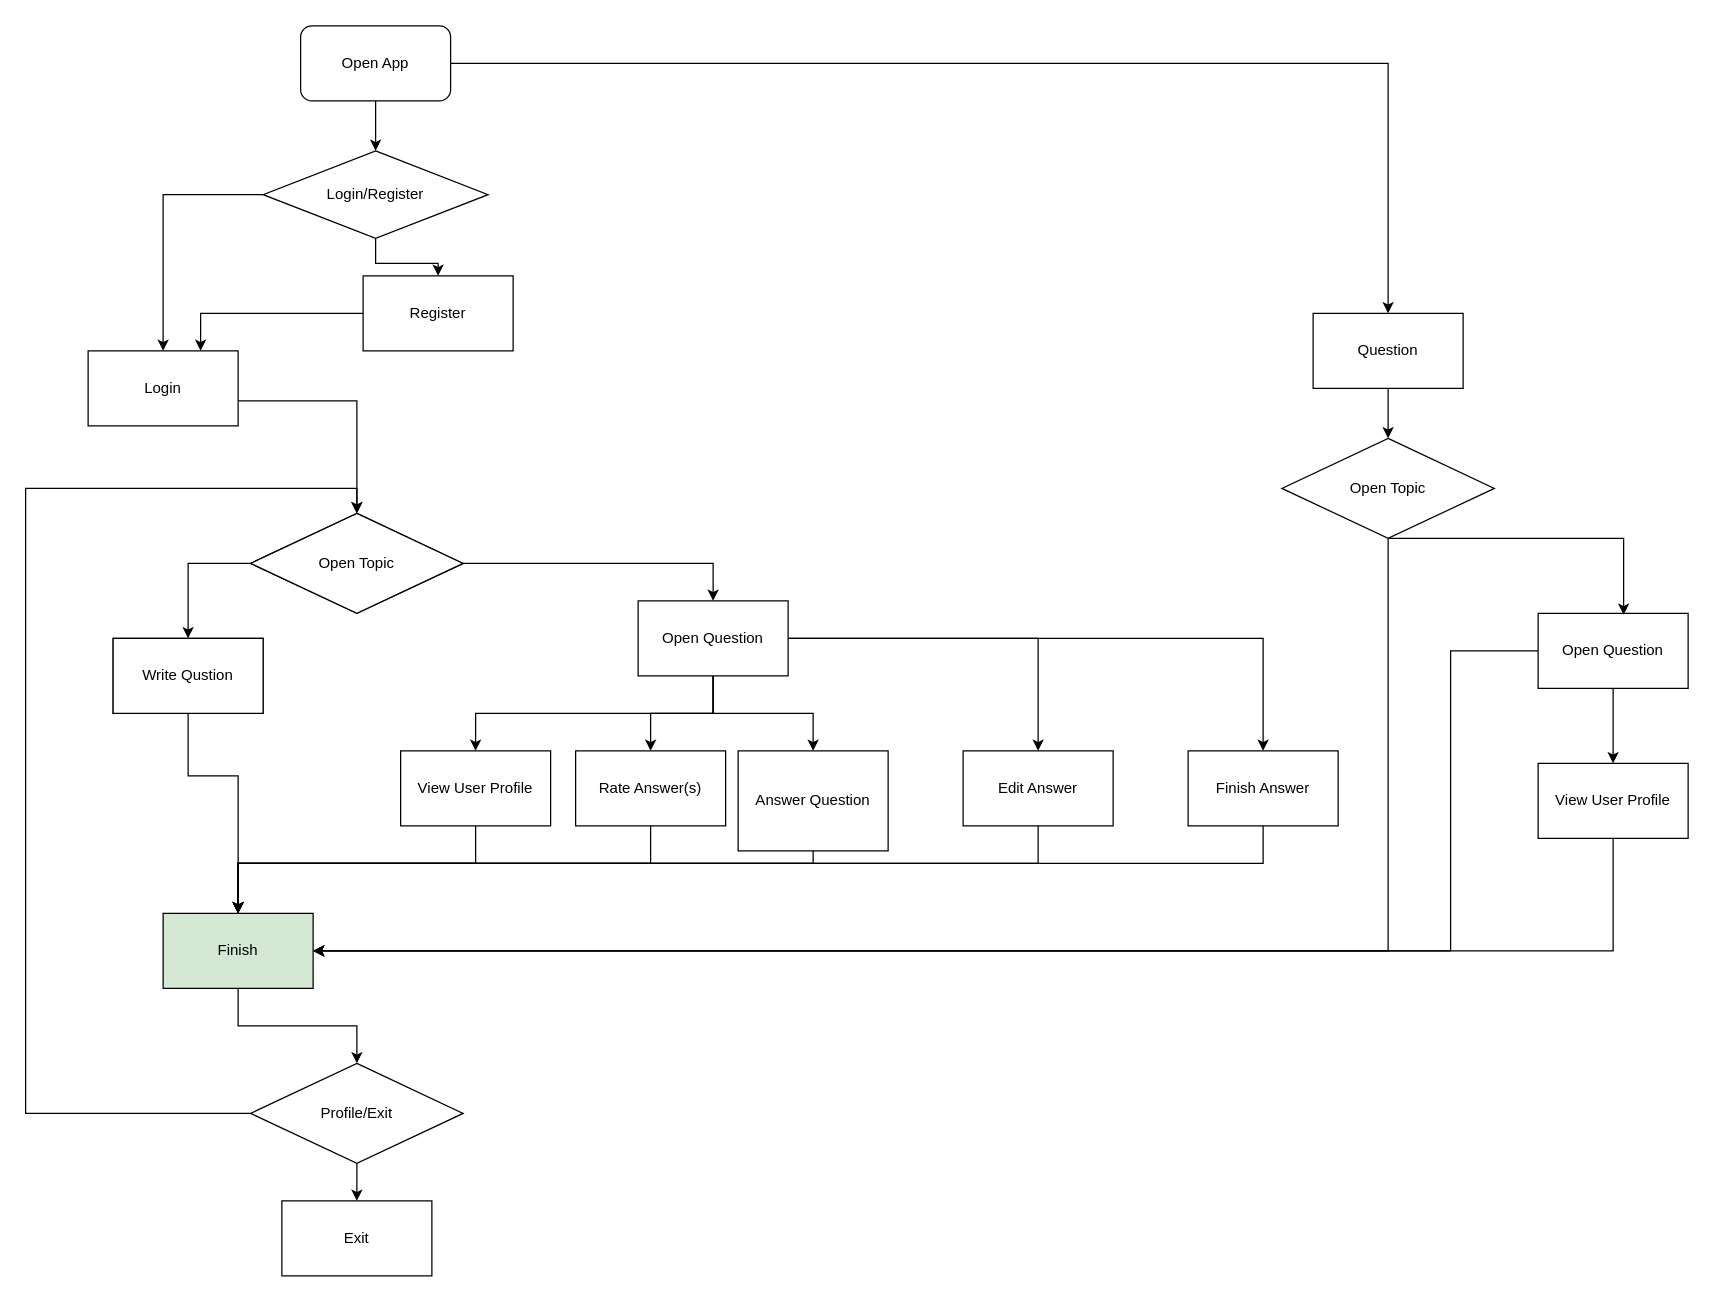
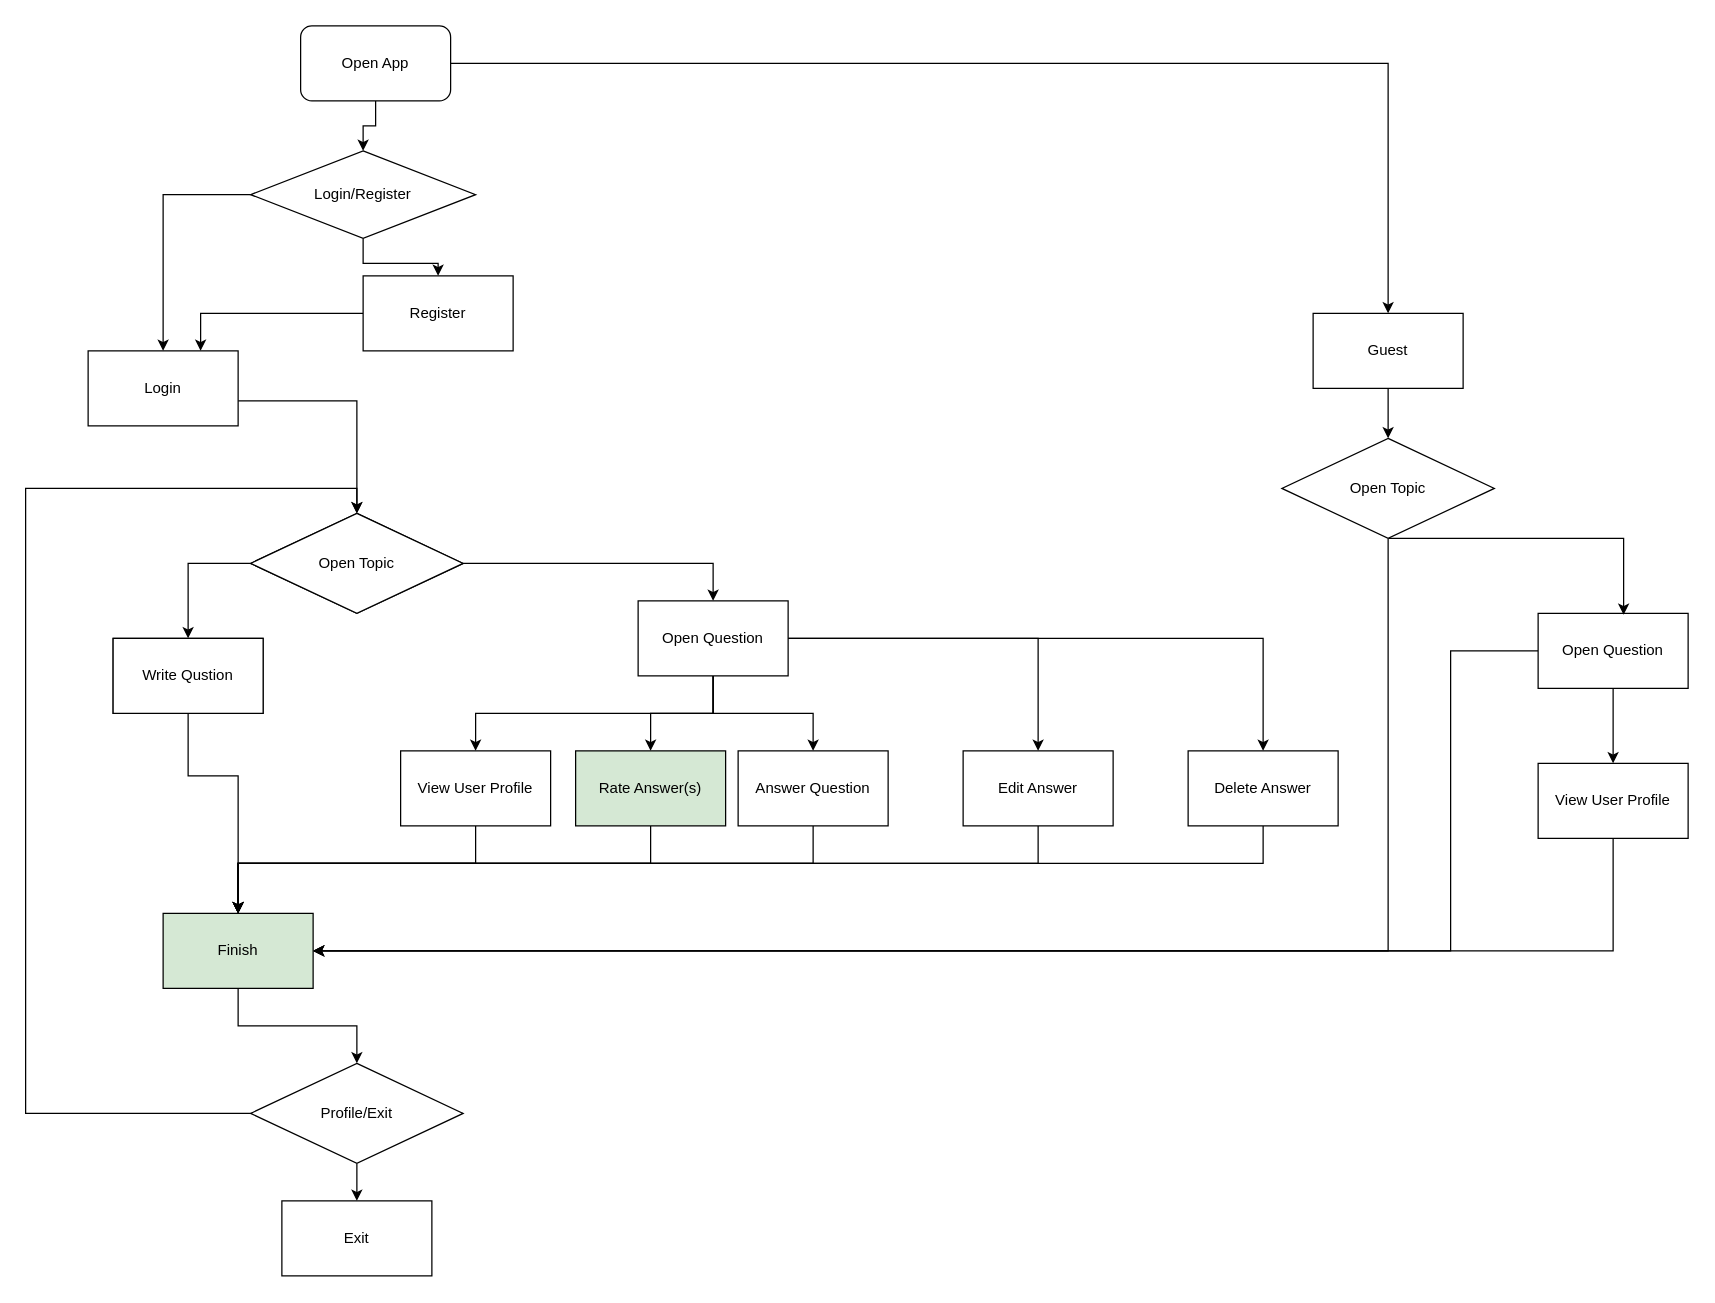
(376, 194) -> (363, 194)
(1388, 351) -> (1388, 351)
(651, 788) -> (651, 788)
(1263, 788) -> (1263, 788)
(813, 801) -> (813, 788)
